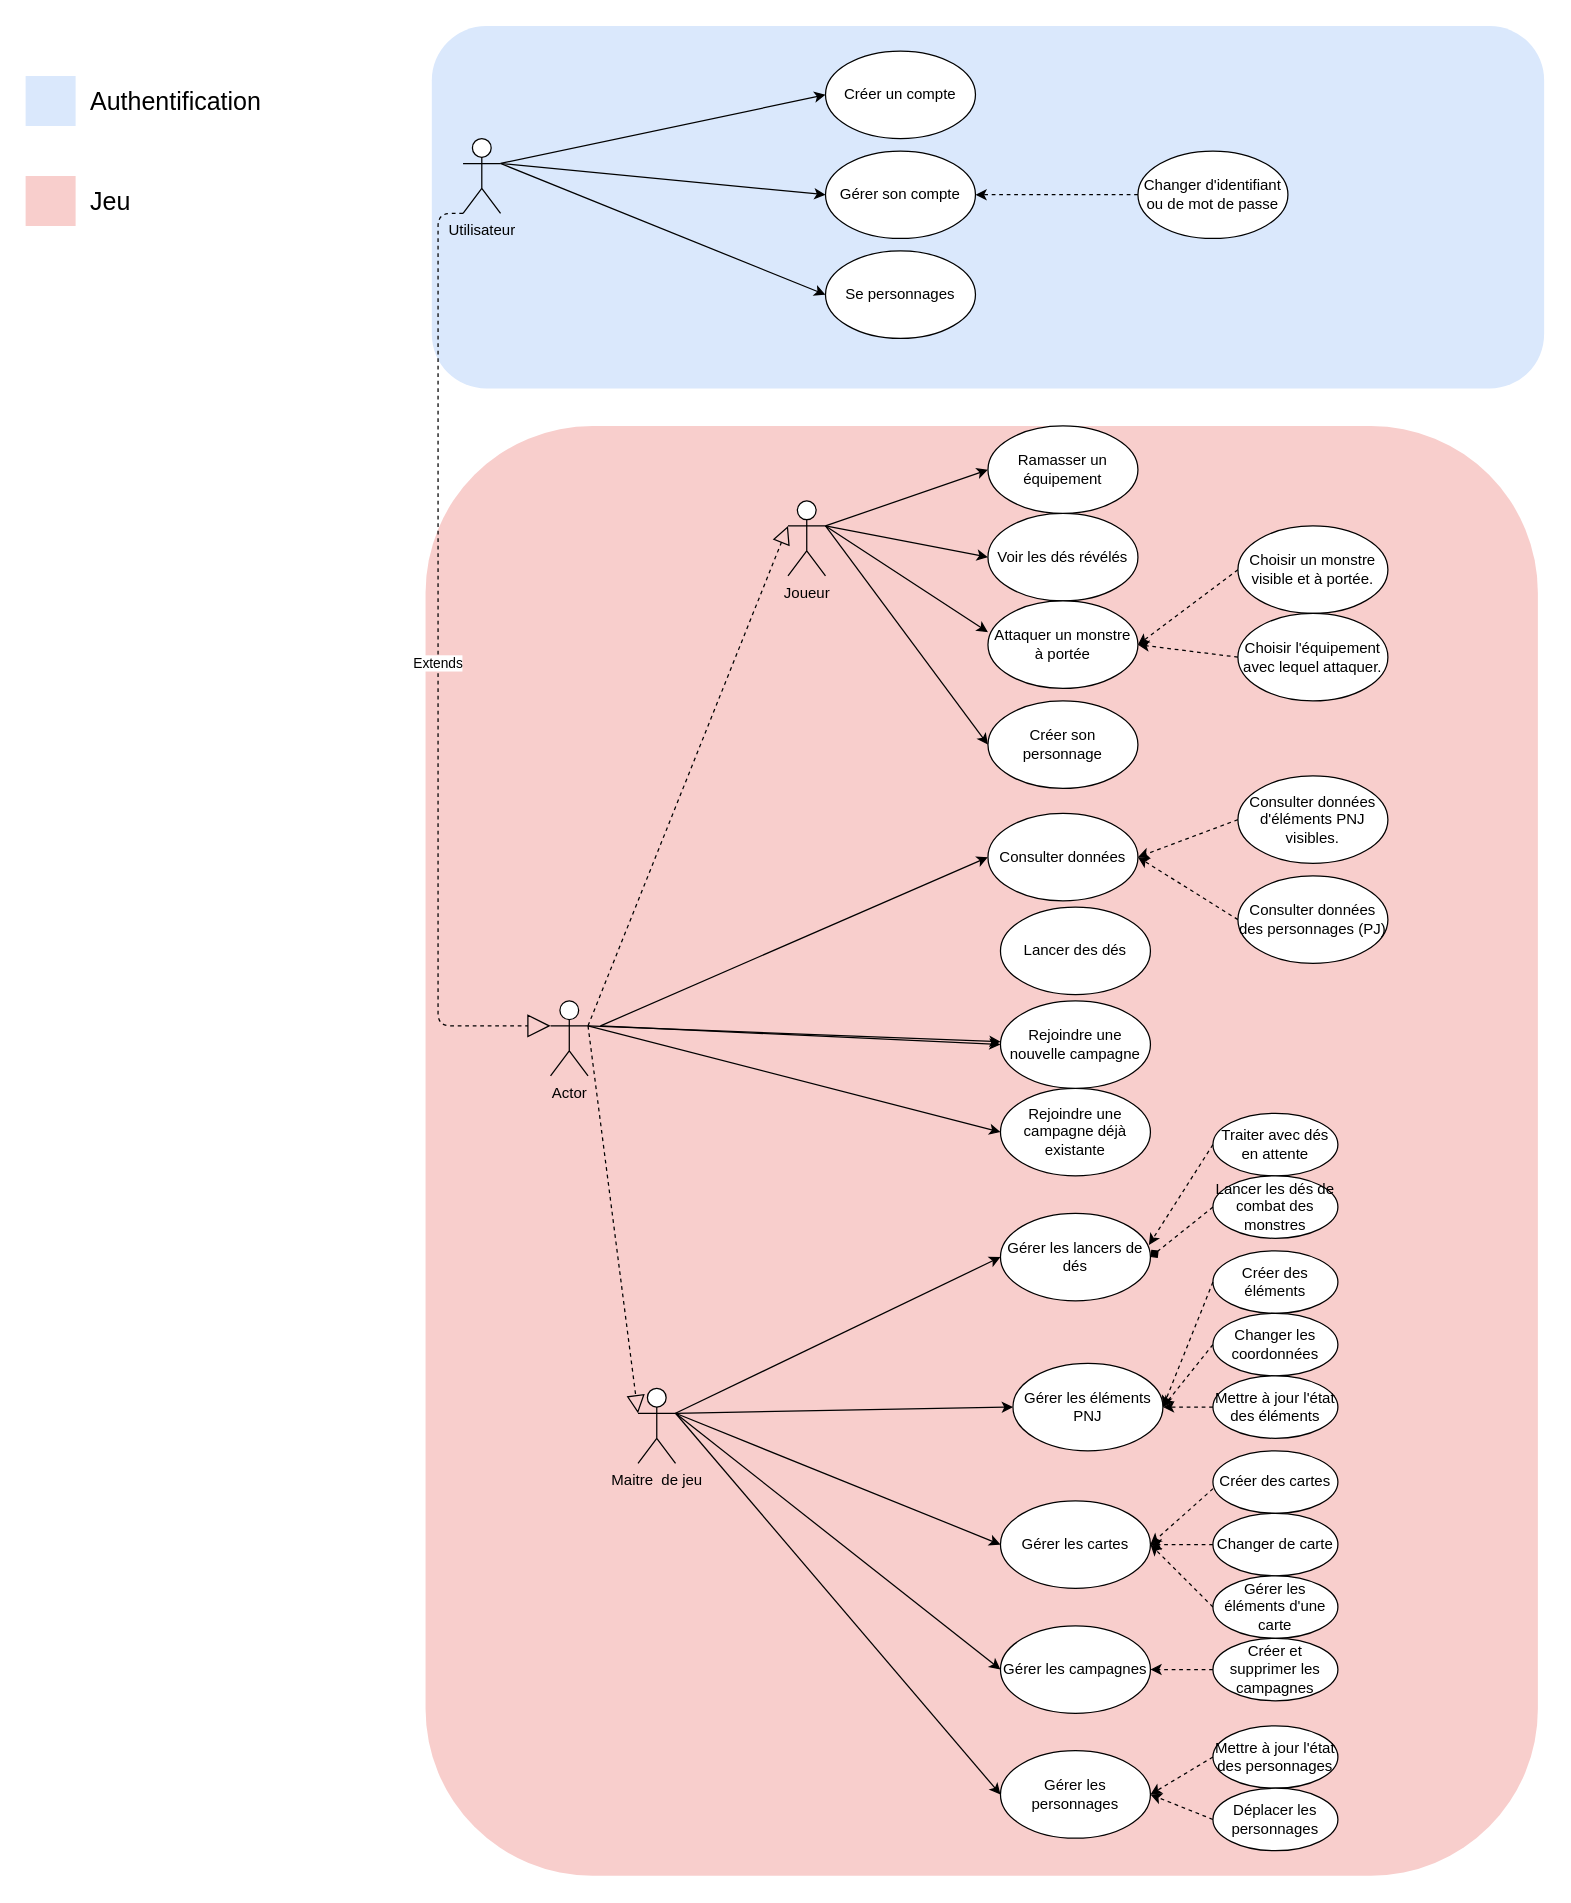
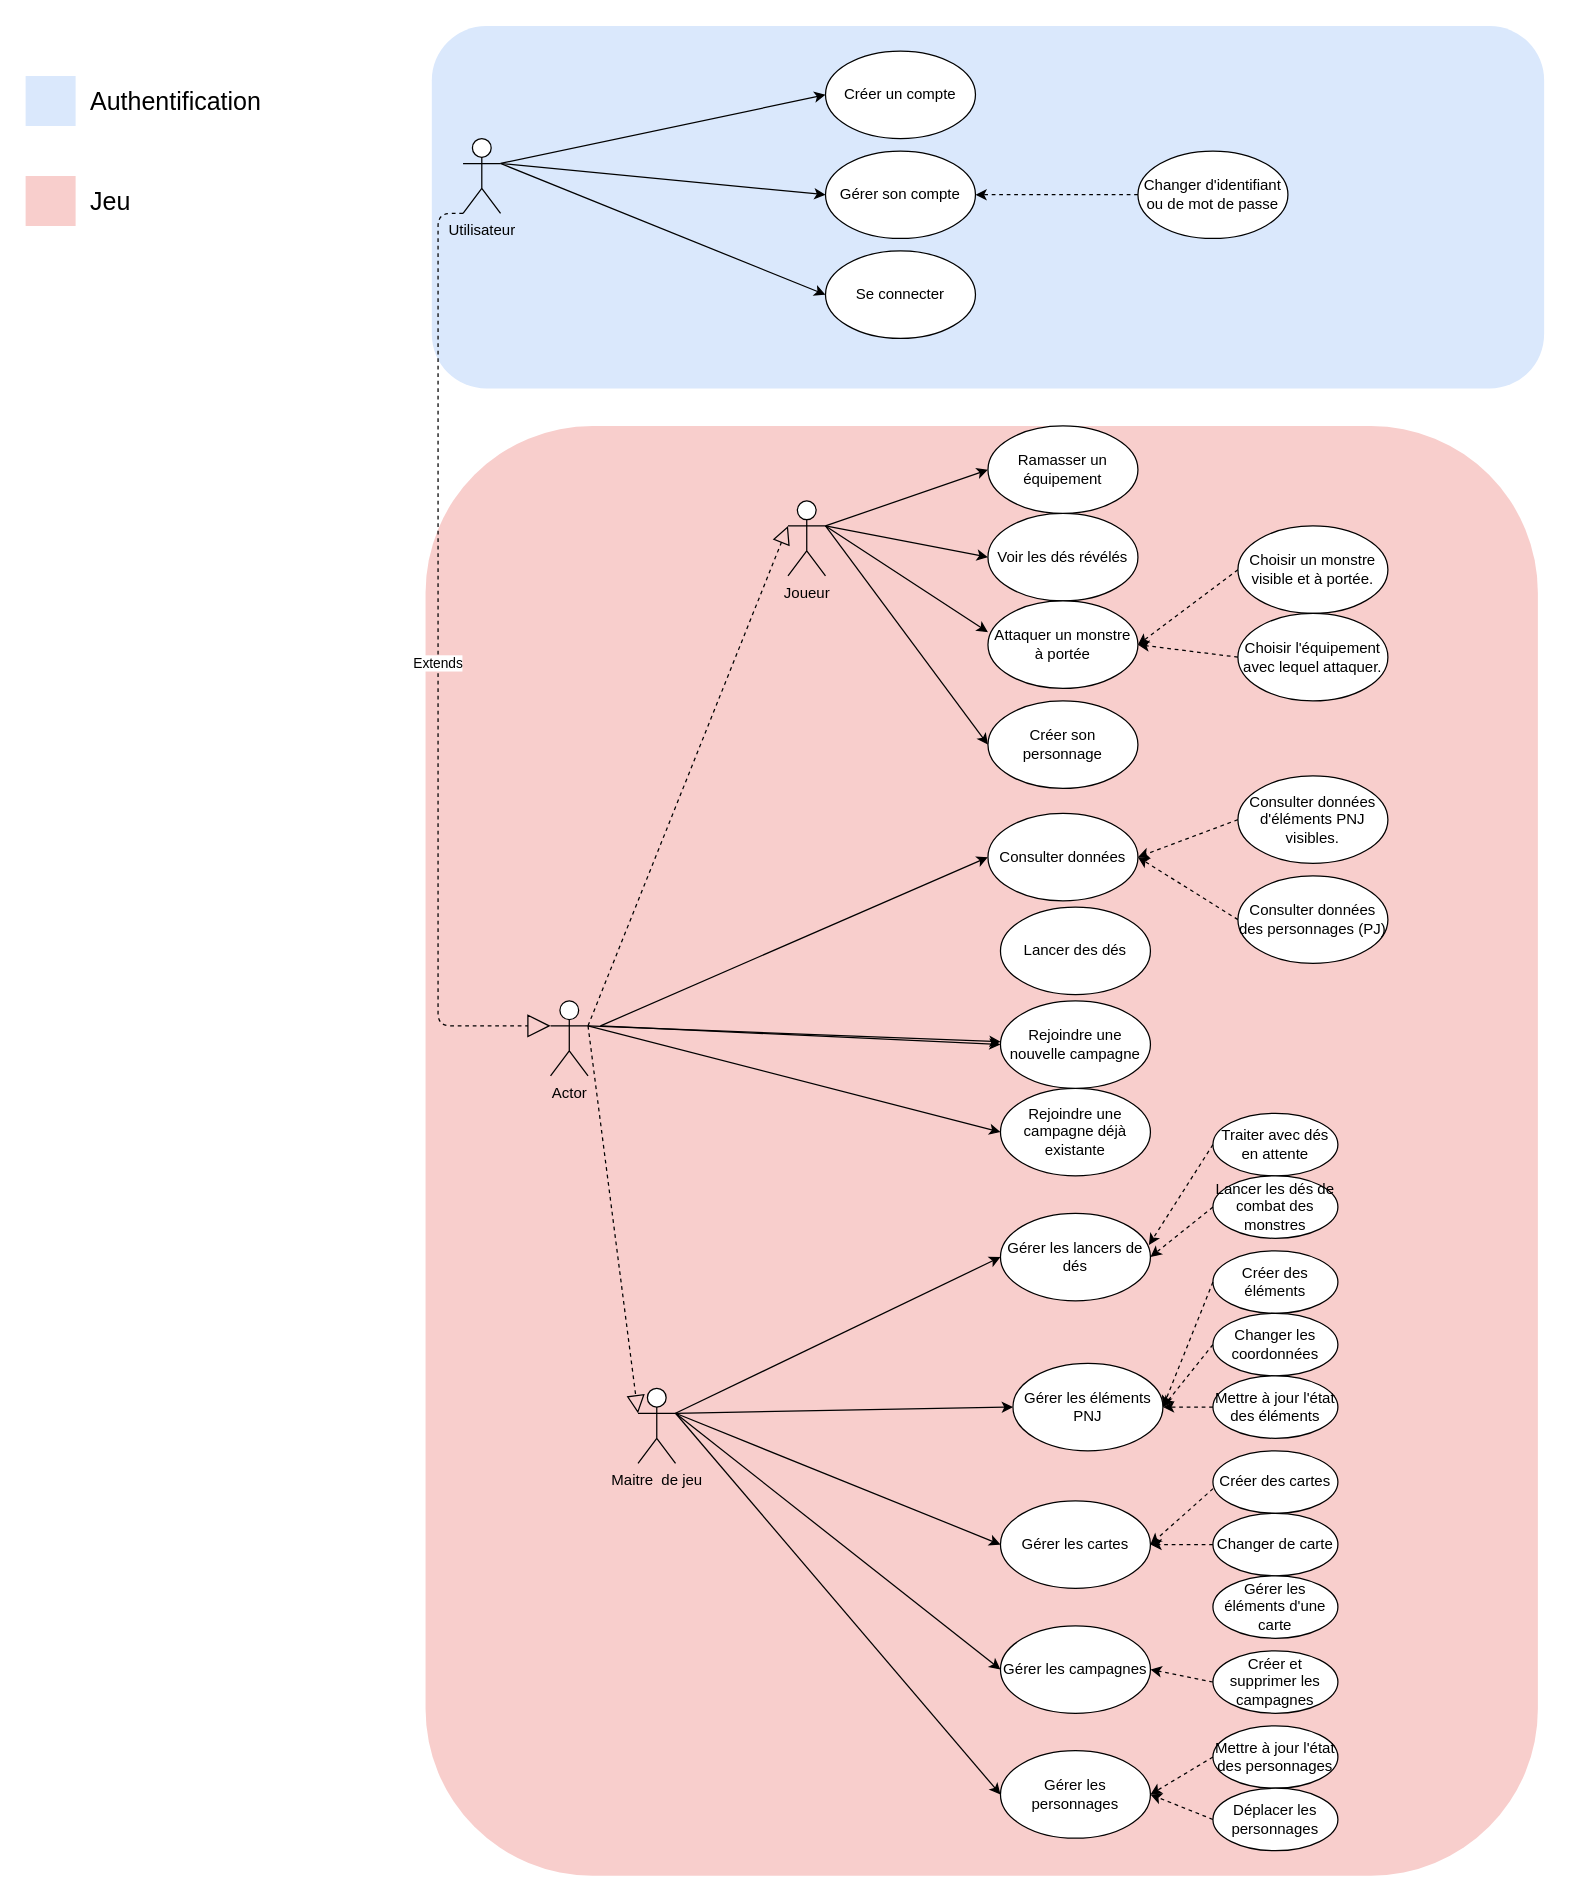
(901, 294) -> (901, 294)
(1158, 1251) -> (1158, 1251)
(1185, 1578) -> none
(1276, 1669) -> (1276, 1682)
